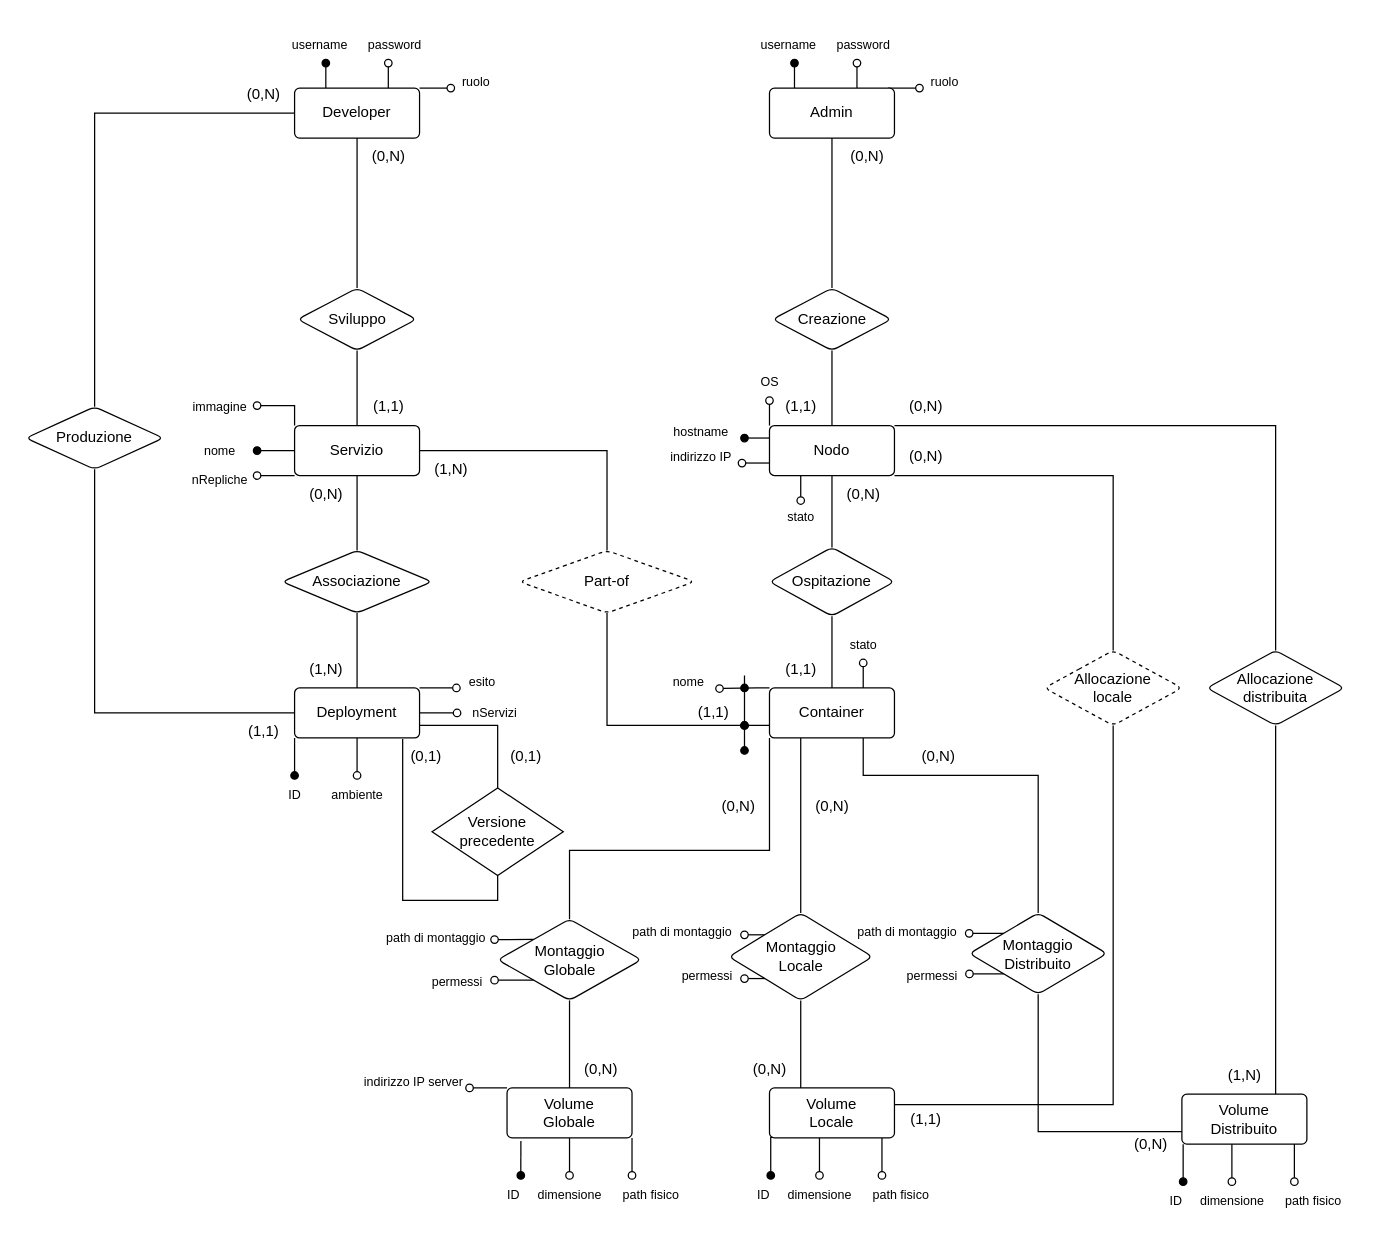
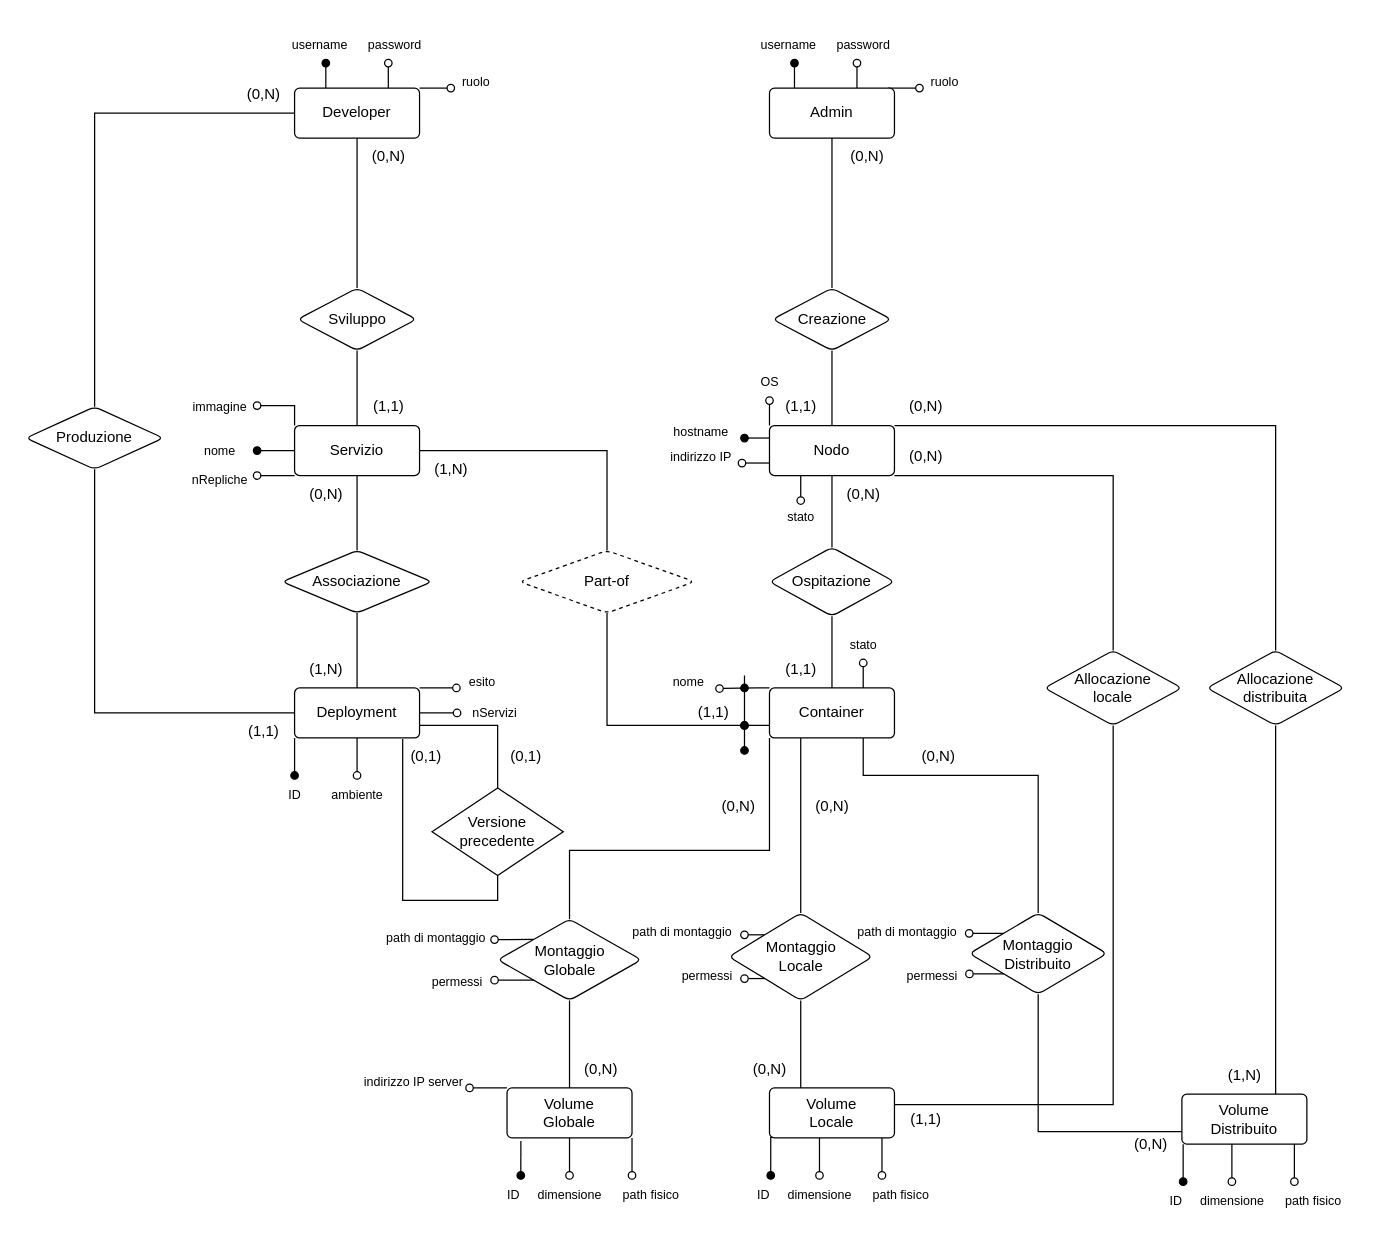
(1113, 688) -> (1113, 688)
